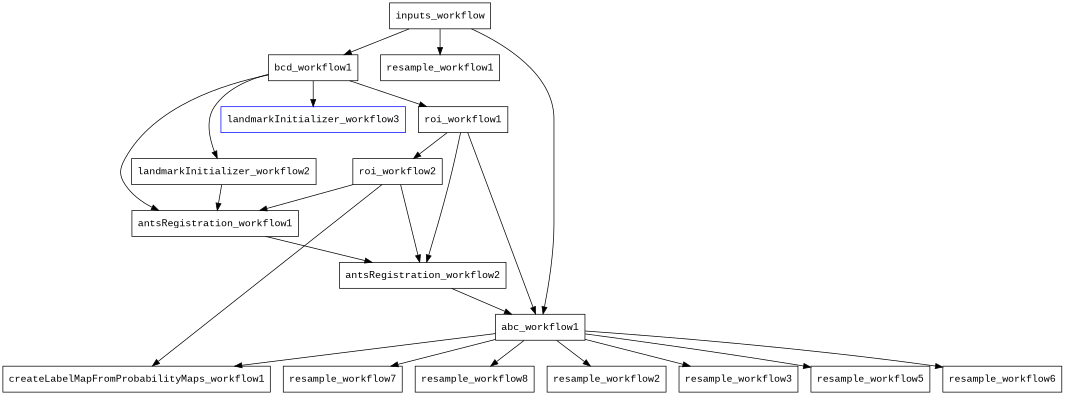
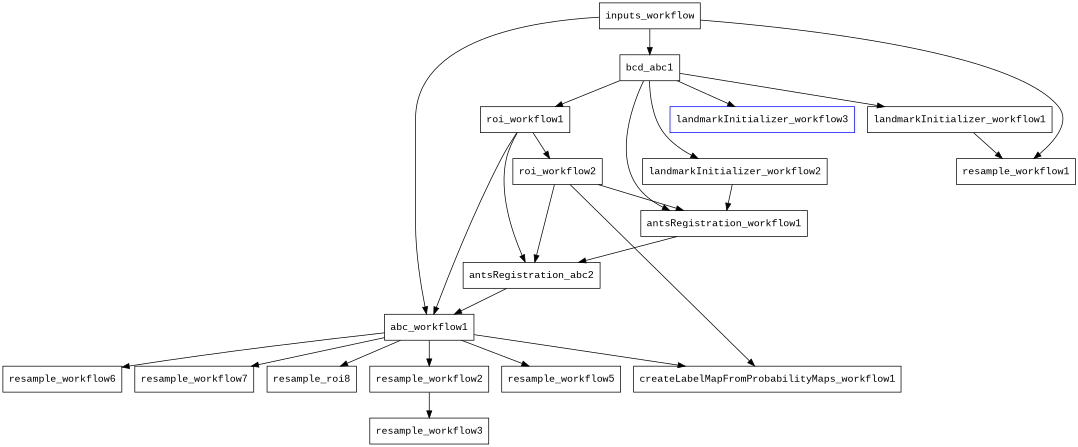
(313, 68) -> (650, 68)
none -> (960, 120)
(423, 275) -> (532, 275)
(634, 352) -> (429, 402)
(475, 379) -> (312, 379)
